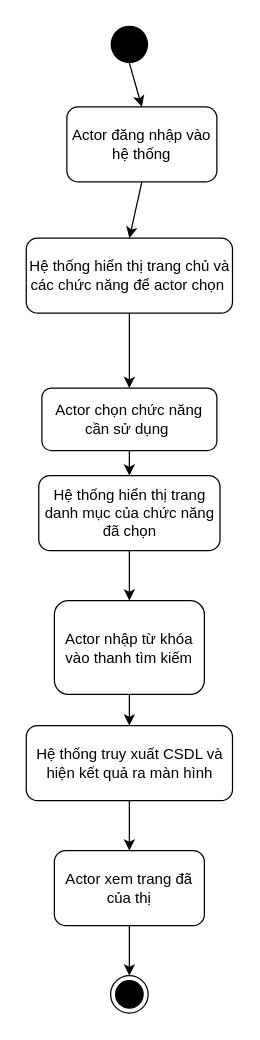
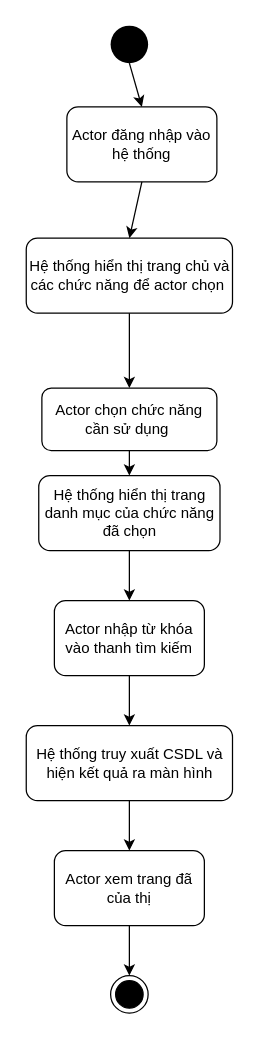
(129, 648) -> (129, 638)
